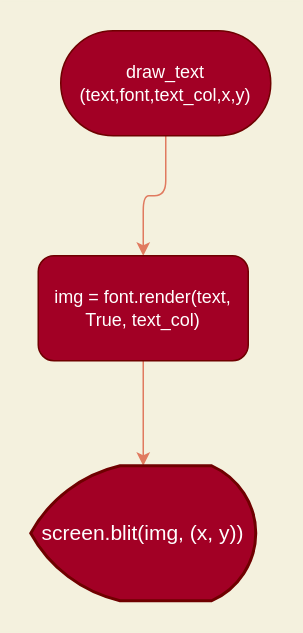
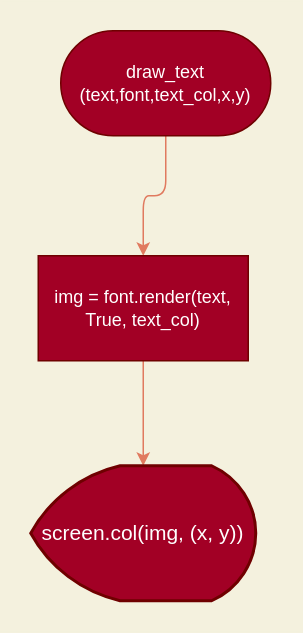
(143, 308) -> (143, 308)
(143, 533) -> (143, 533)
